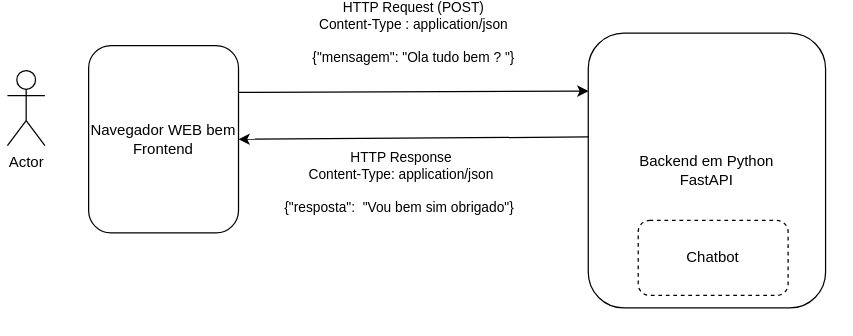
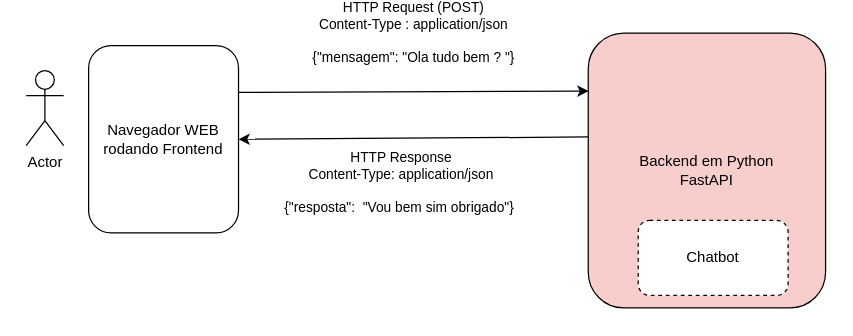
(26, 108) -> (44, 108)
(163, 139) -> (163, 139)
(707, 171) -> (707, 171)
